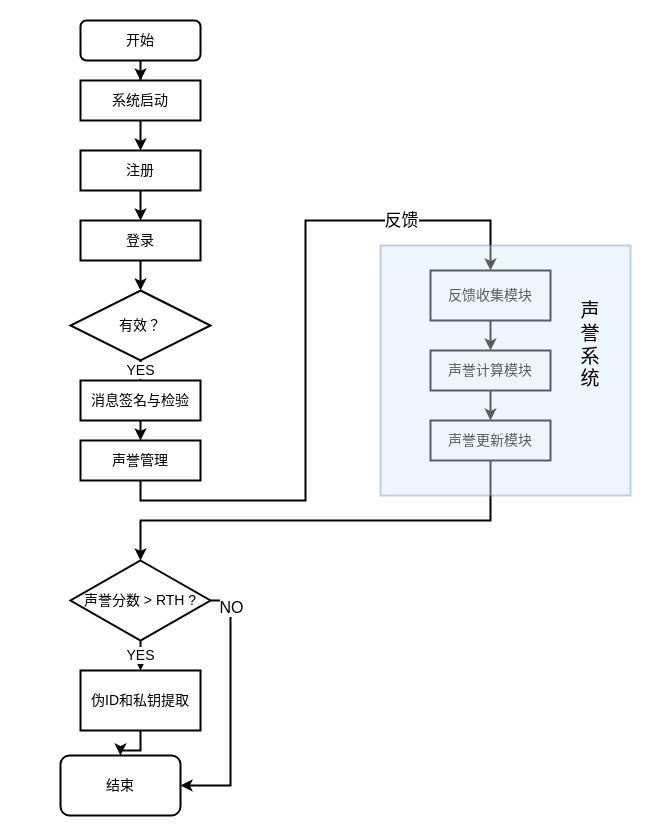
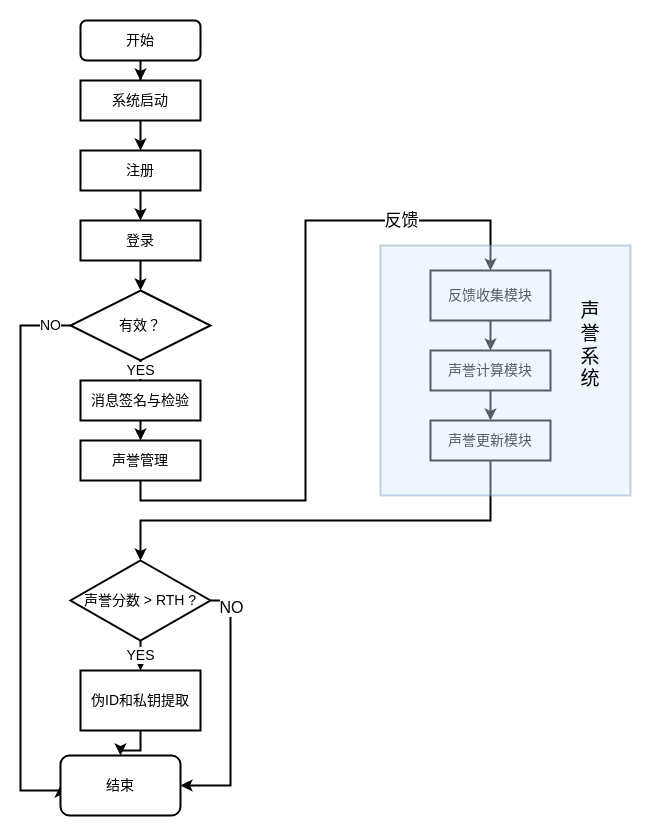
none -> (21, 555)
